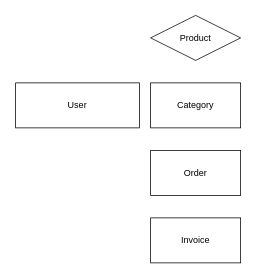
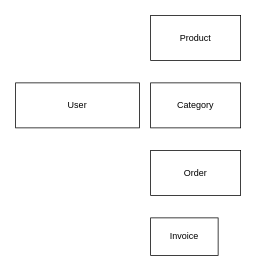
(195, 38) -> (195, 38)
(195, 240) -> (184, 237)
